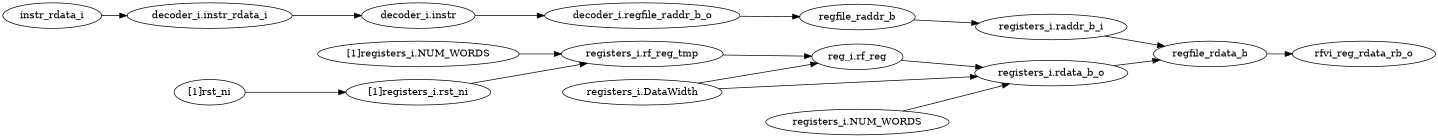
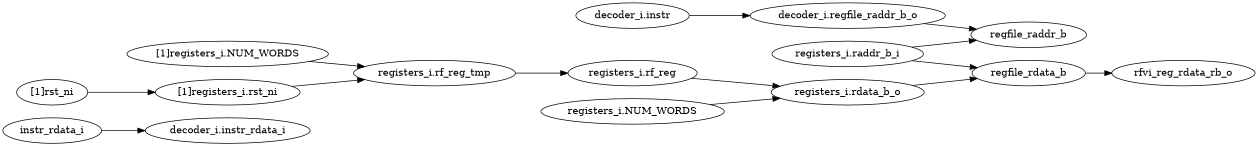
(323, 16) -> none
(943, 21) -> (941, 44)
(857, 57) -> (633, 73)
(642, 92) -> none
